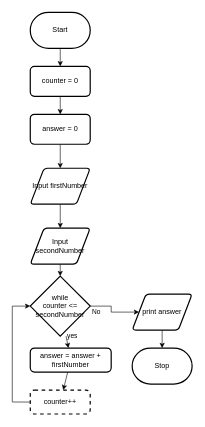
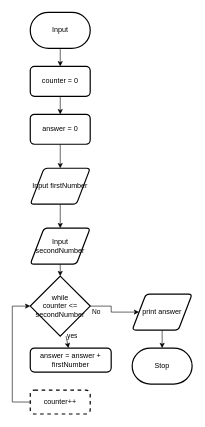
(60, 30) -> (60, 30)
(66, 379) -> none
